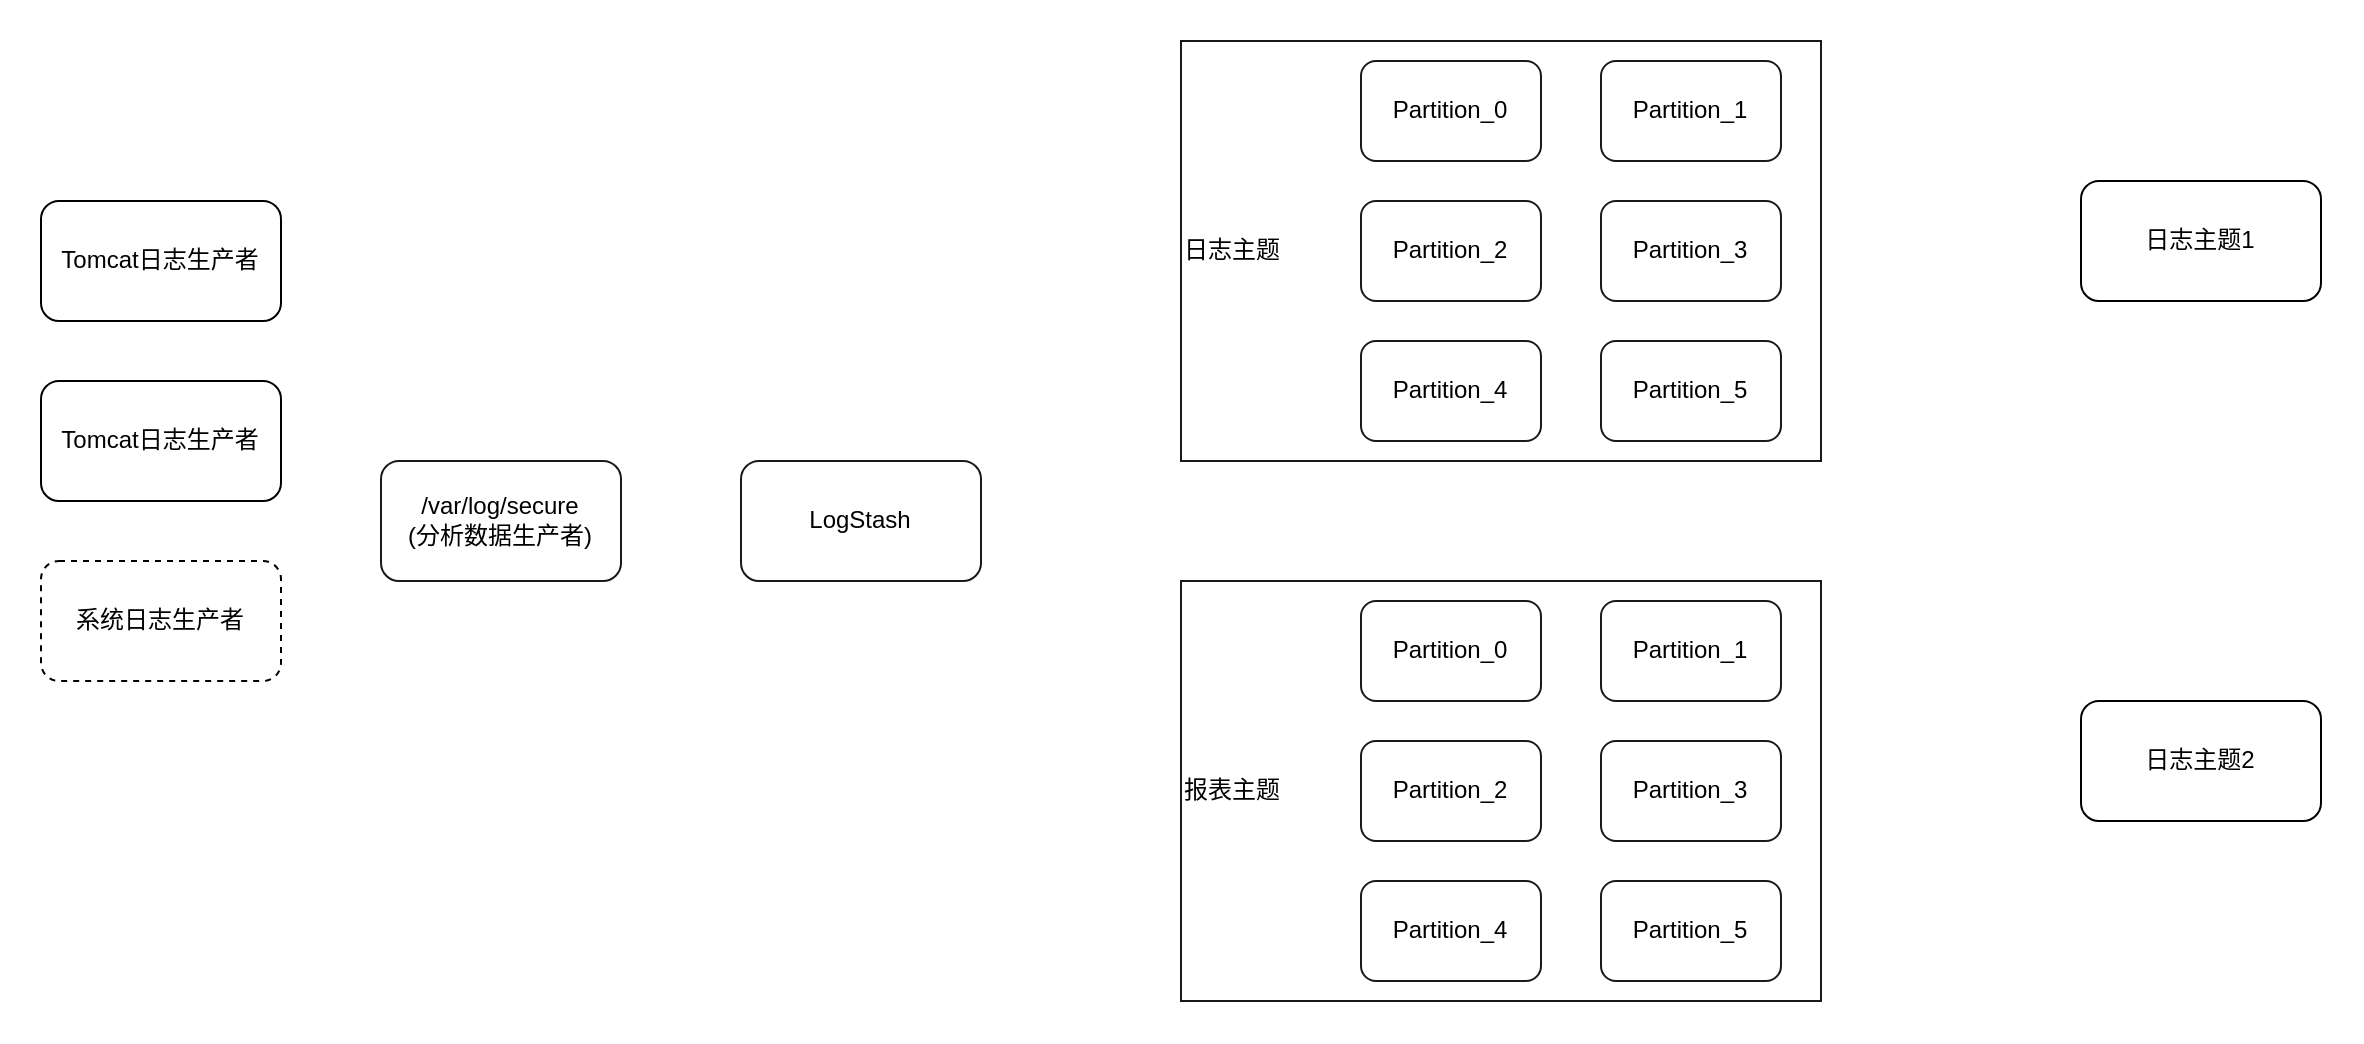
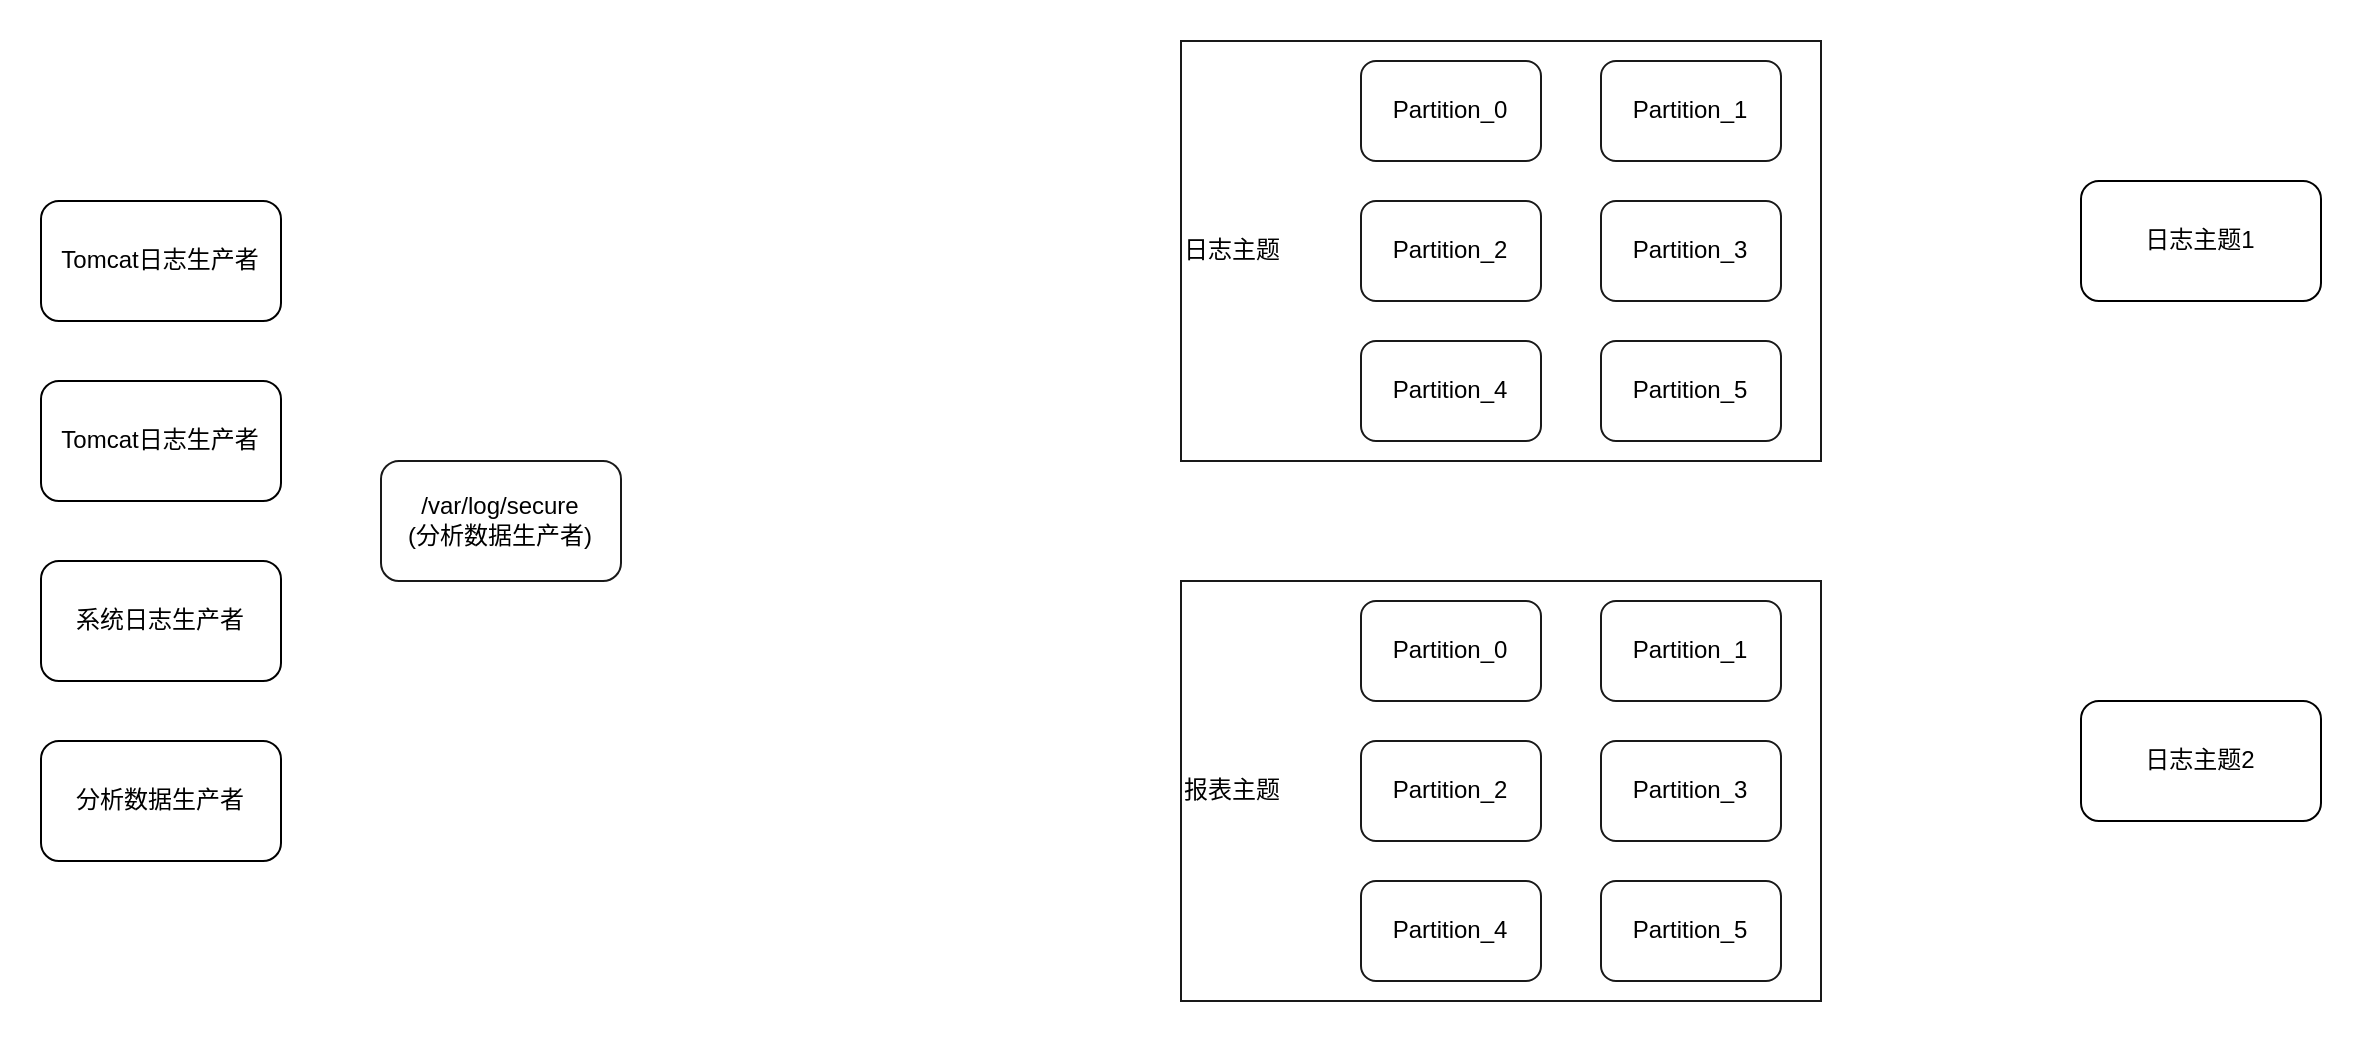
(861, 521) -> none
(161, 621) -> (161, 621)
none -> (161, 801)
